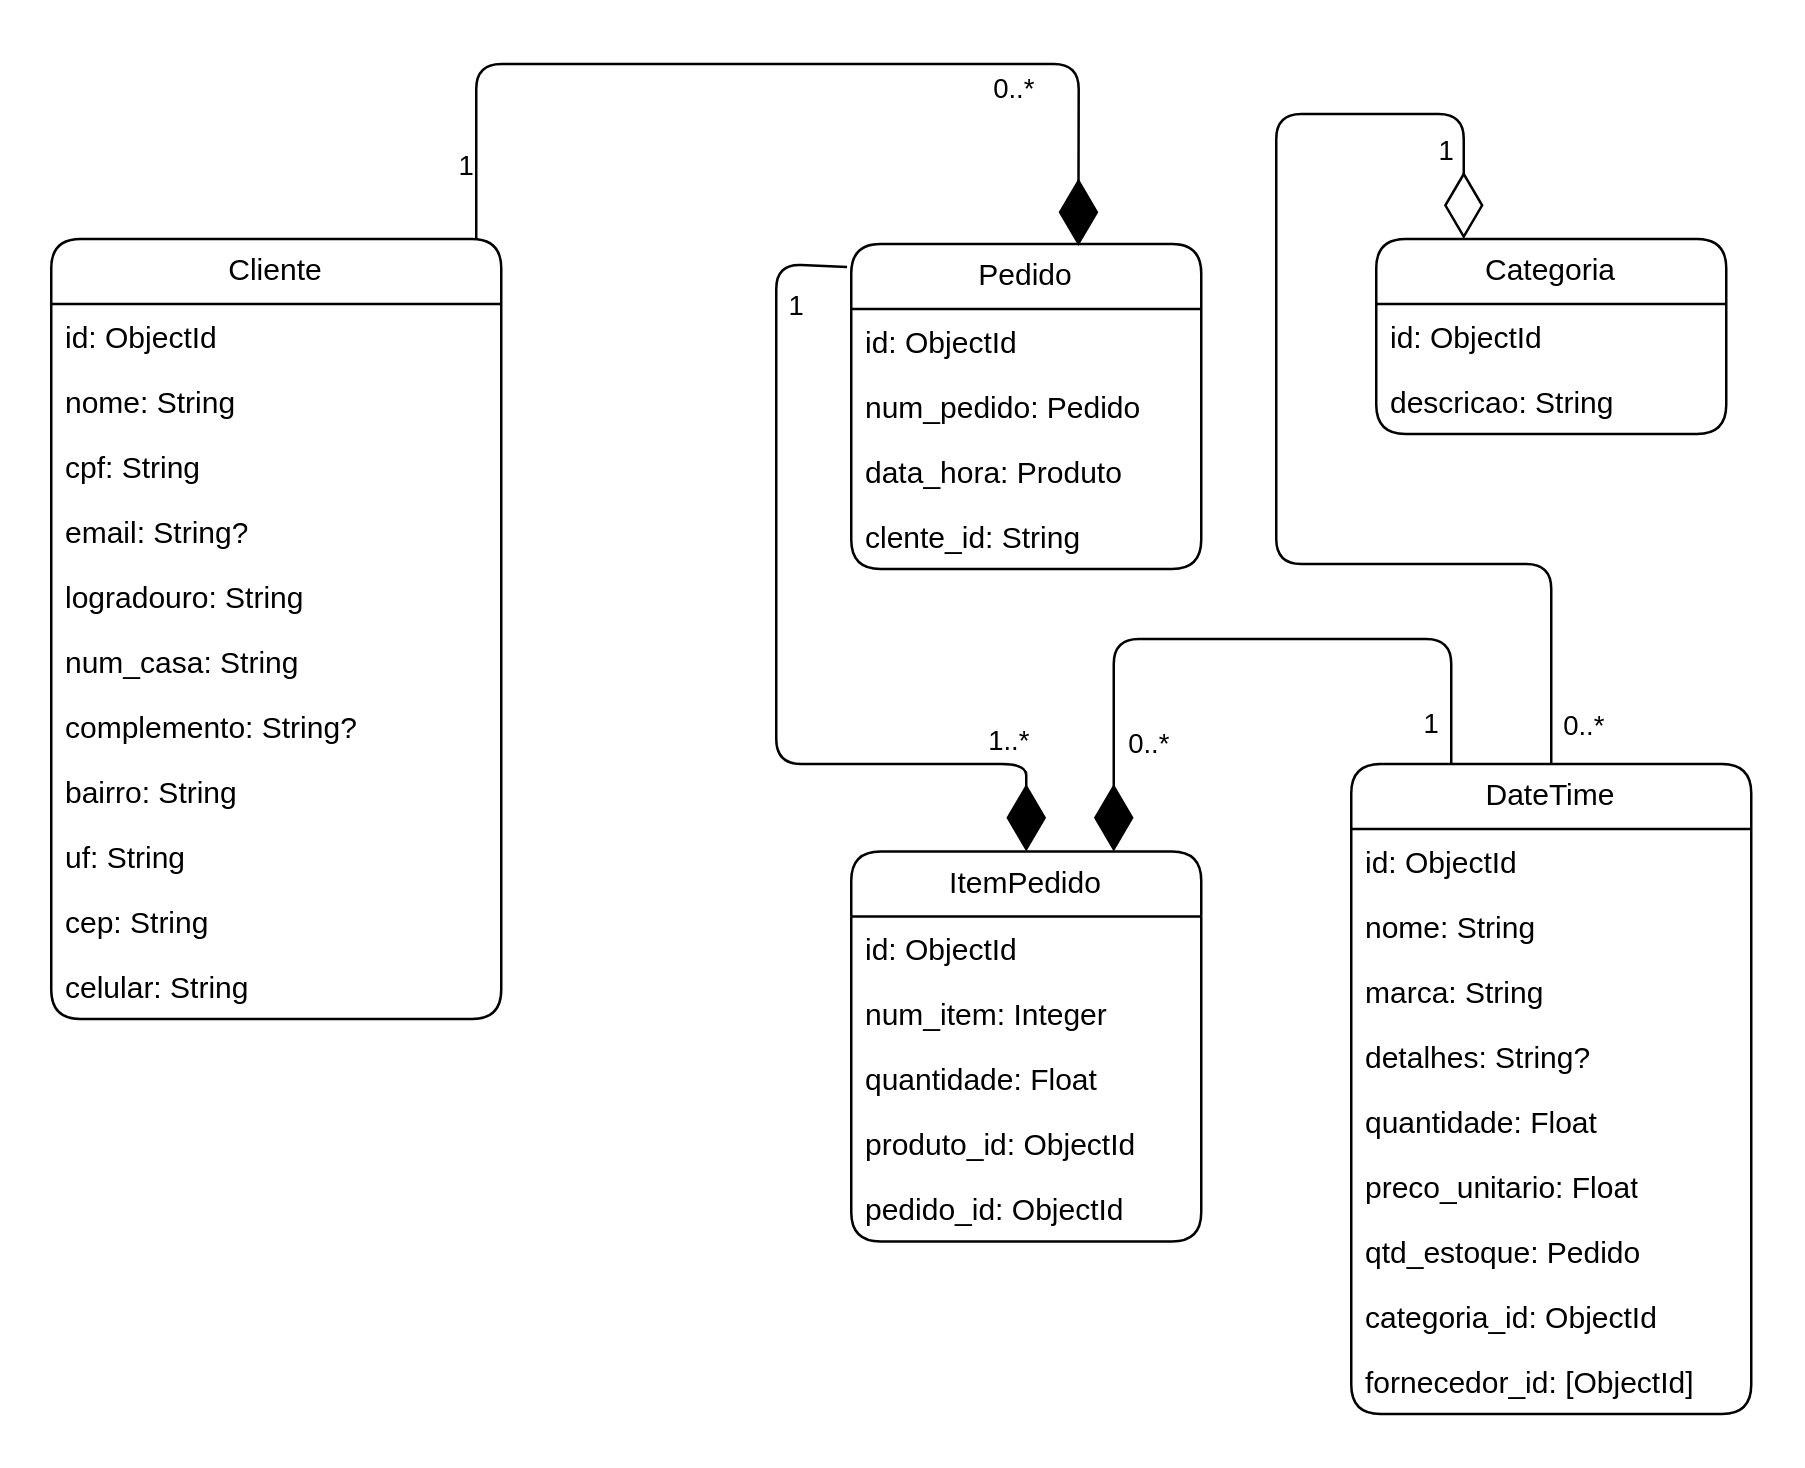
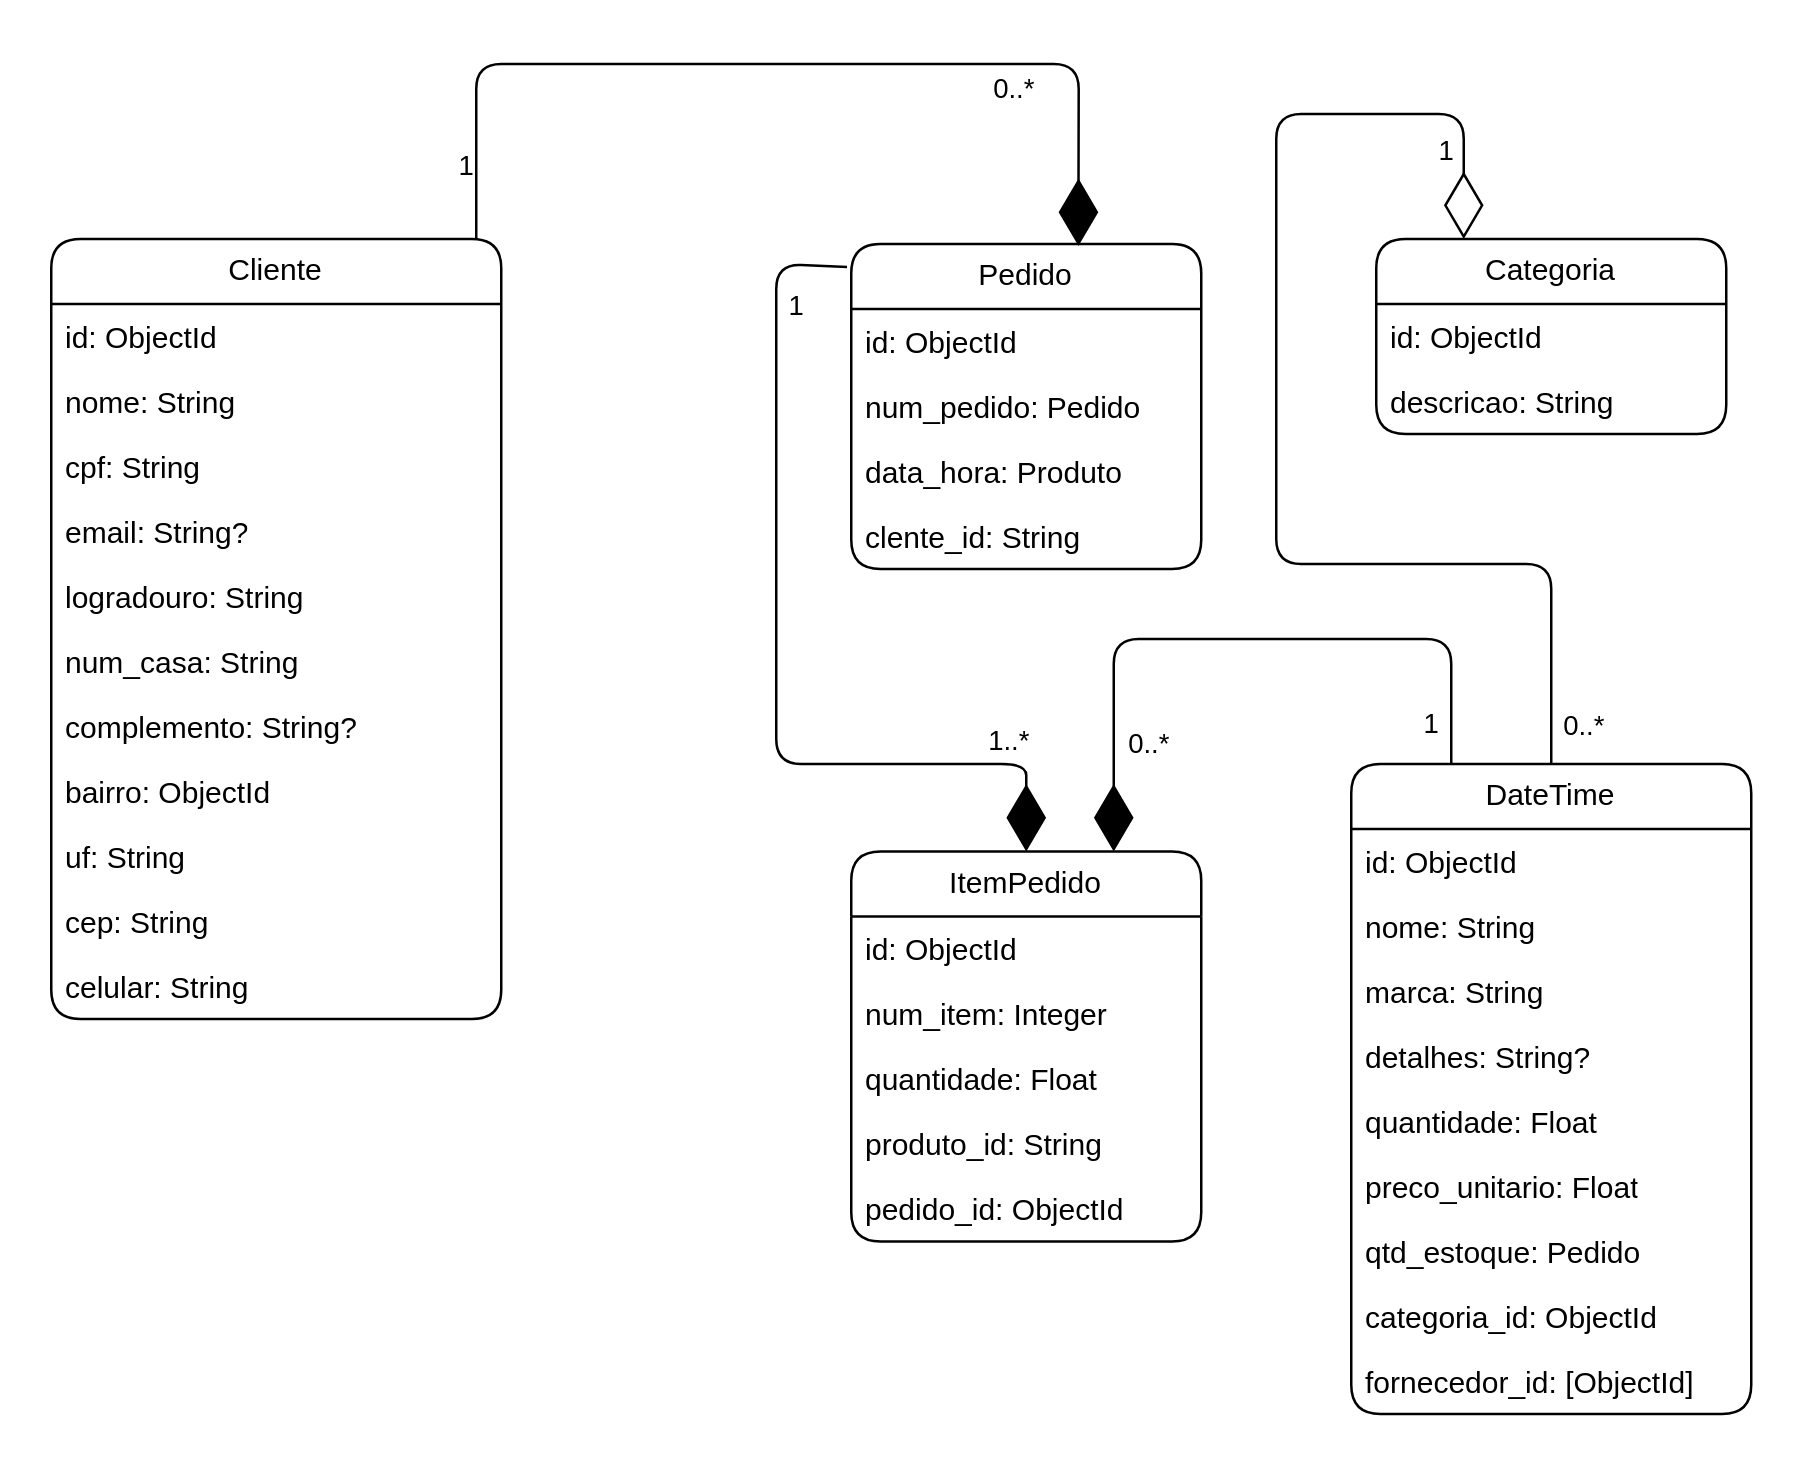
(168, 794) -> (189, 794)
(1023, 1147) -> (1002, 1147)
